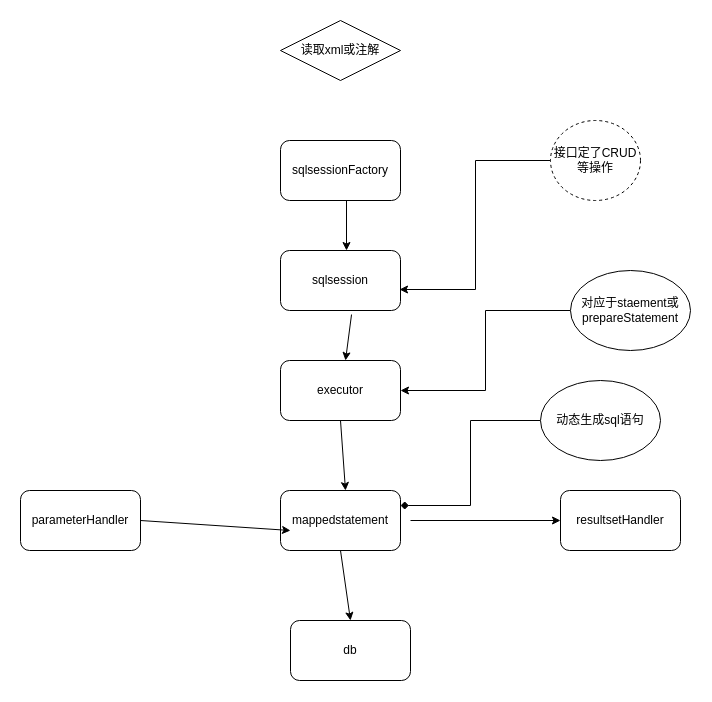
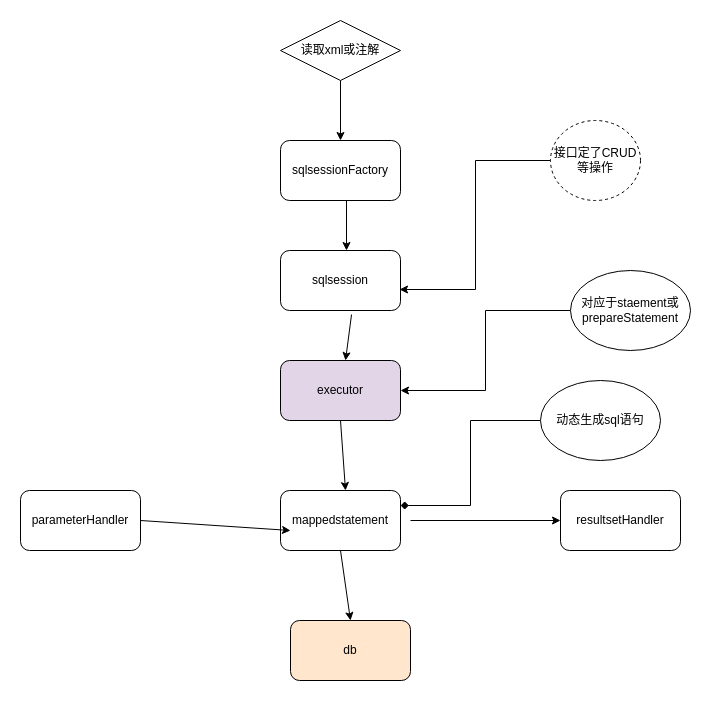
none -> (341, 107)
(341, 391) -> (341, 391)
(351, 651) -> (351, 651)
